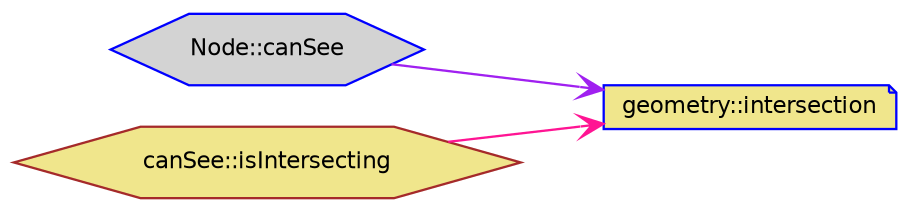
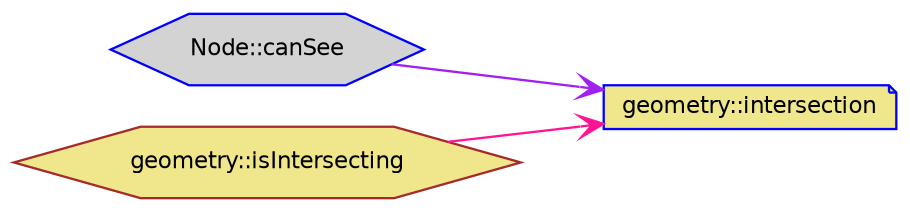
(267, 162) -> (267, 162)
